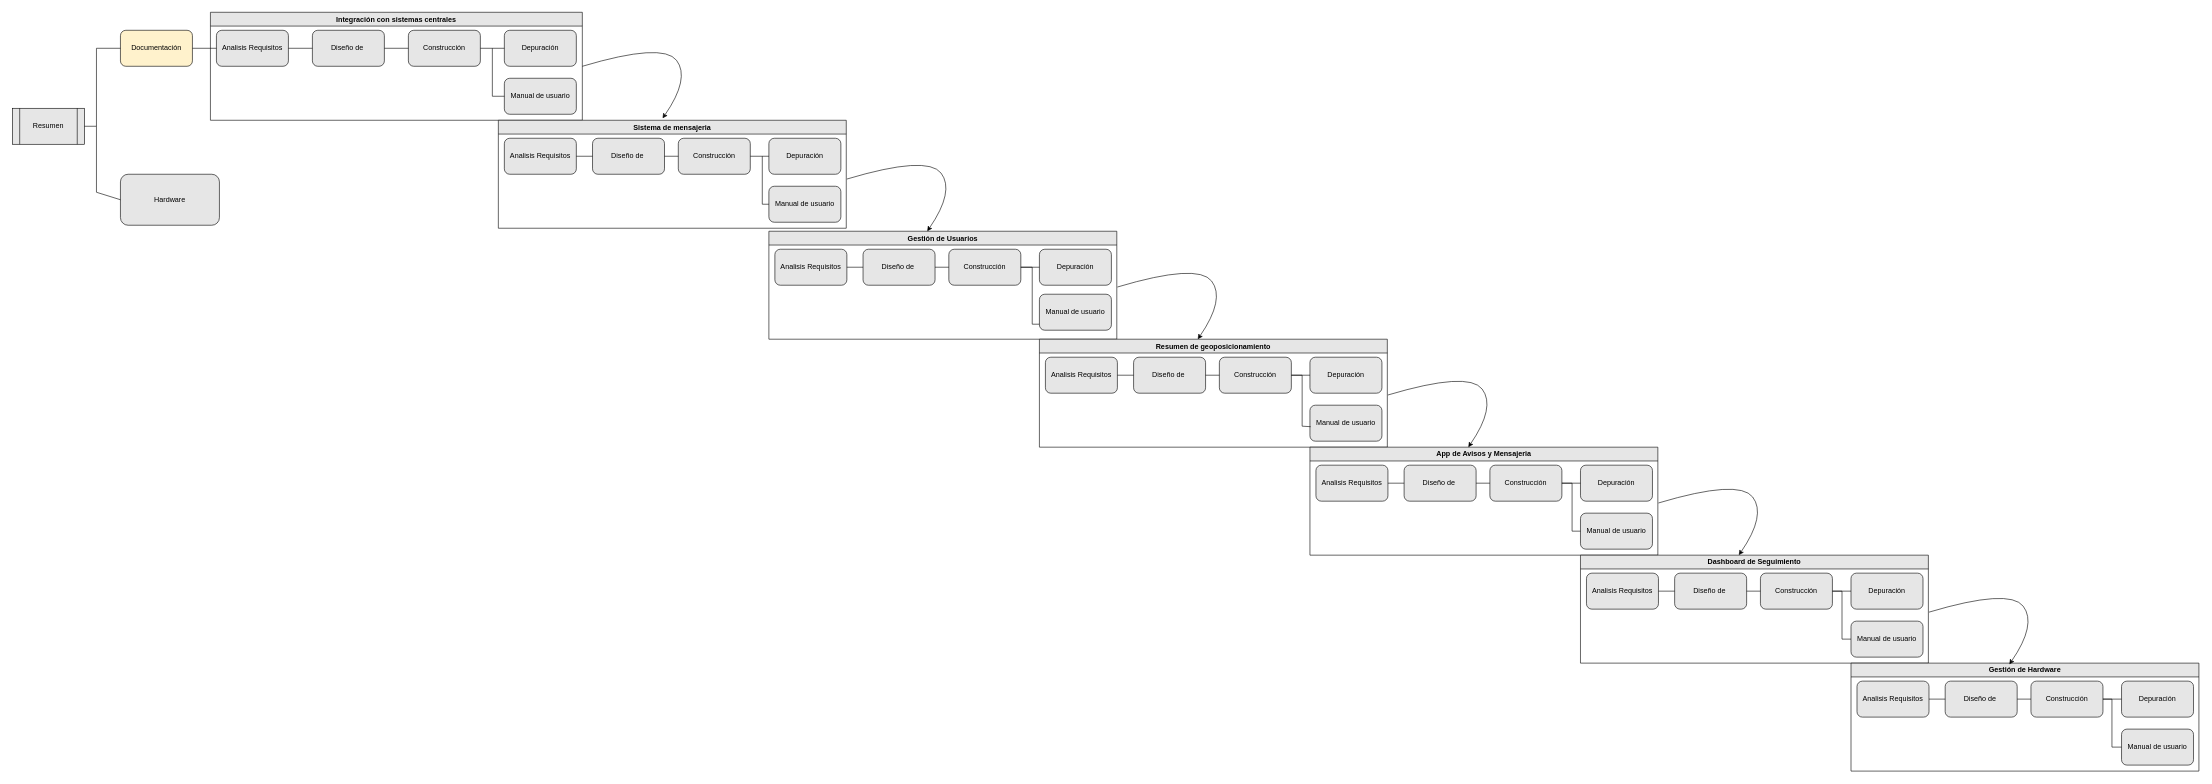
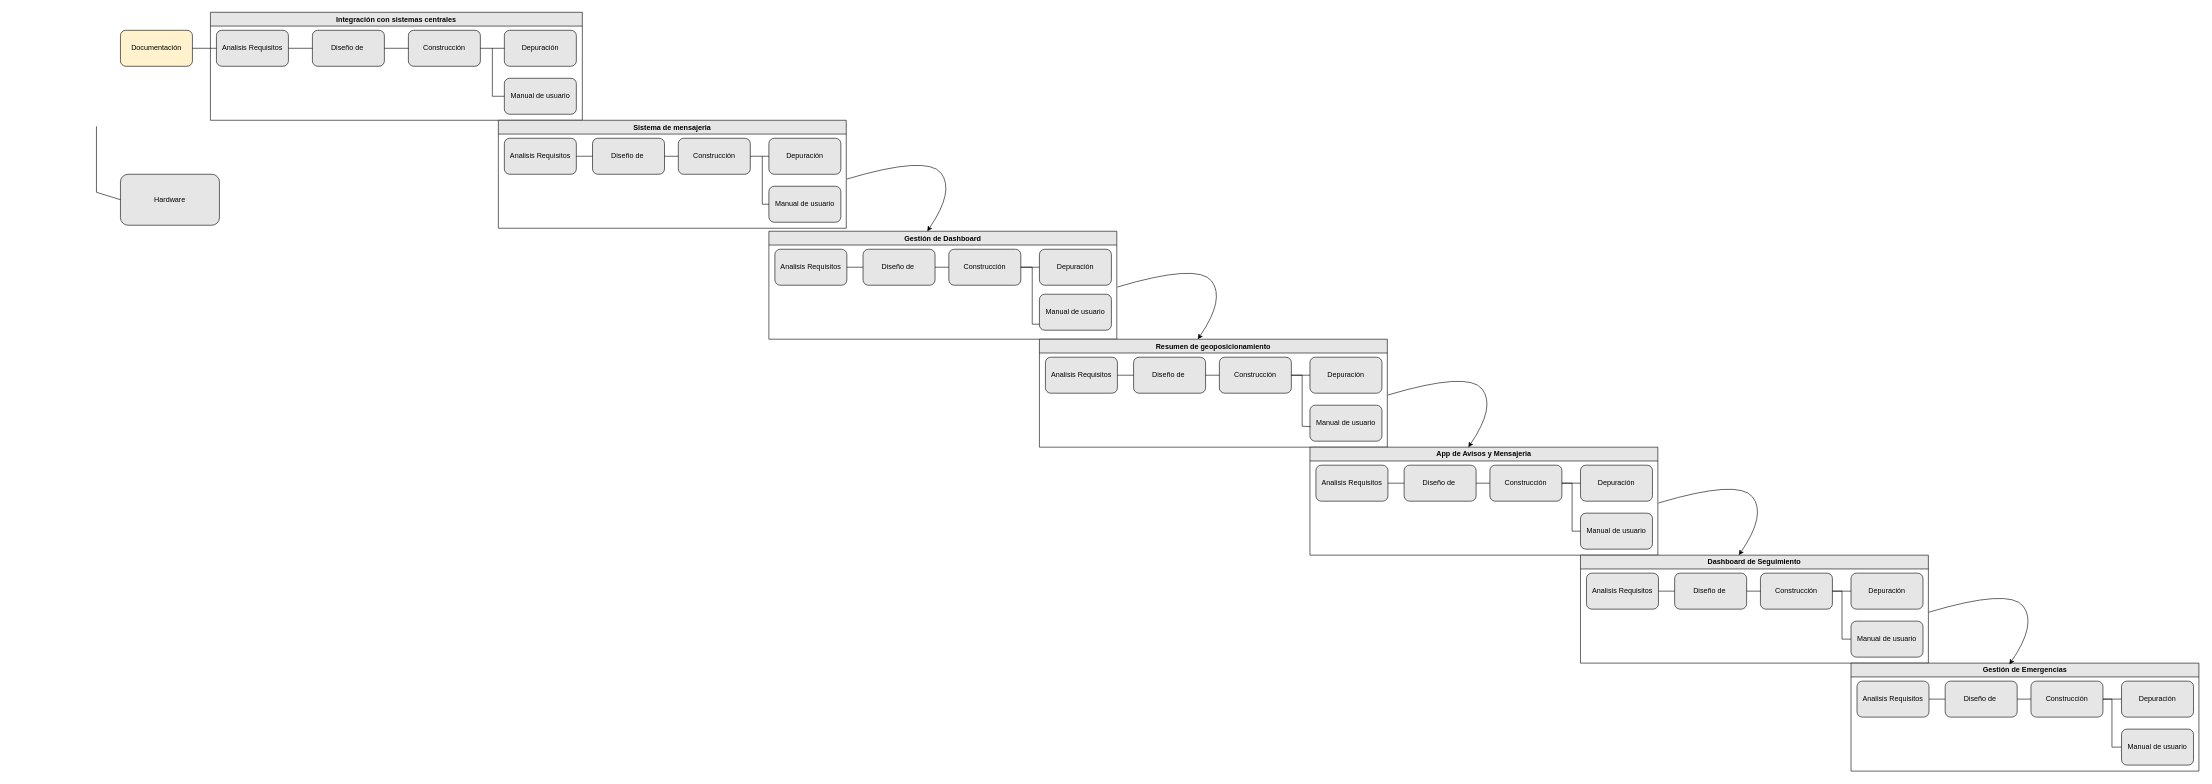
(681, 79) -> none
(96, 81) -> none
(48, 126) -> none
(943, 239) -> (943, 239)
(2025, 671) -> (2025, 671)
